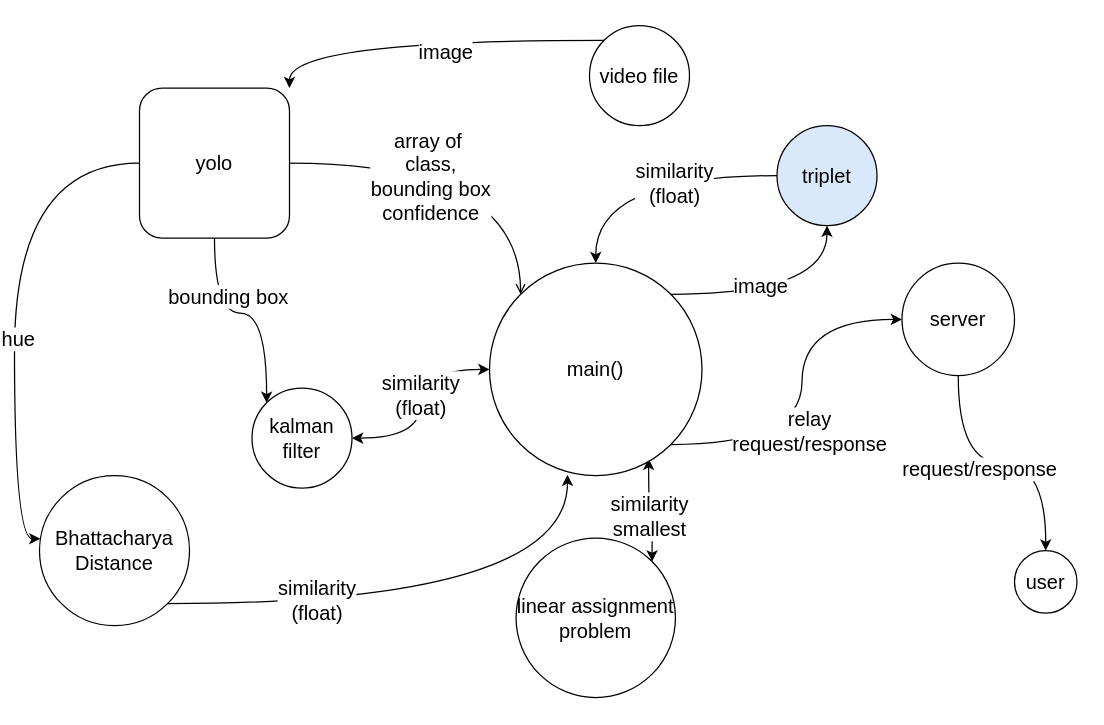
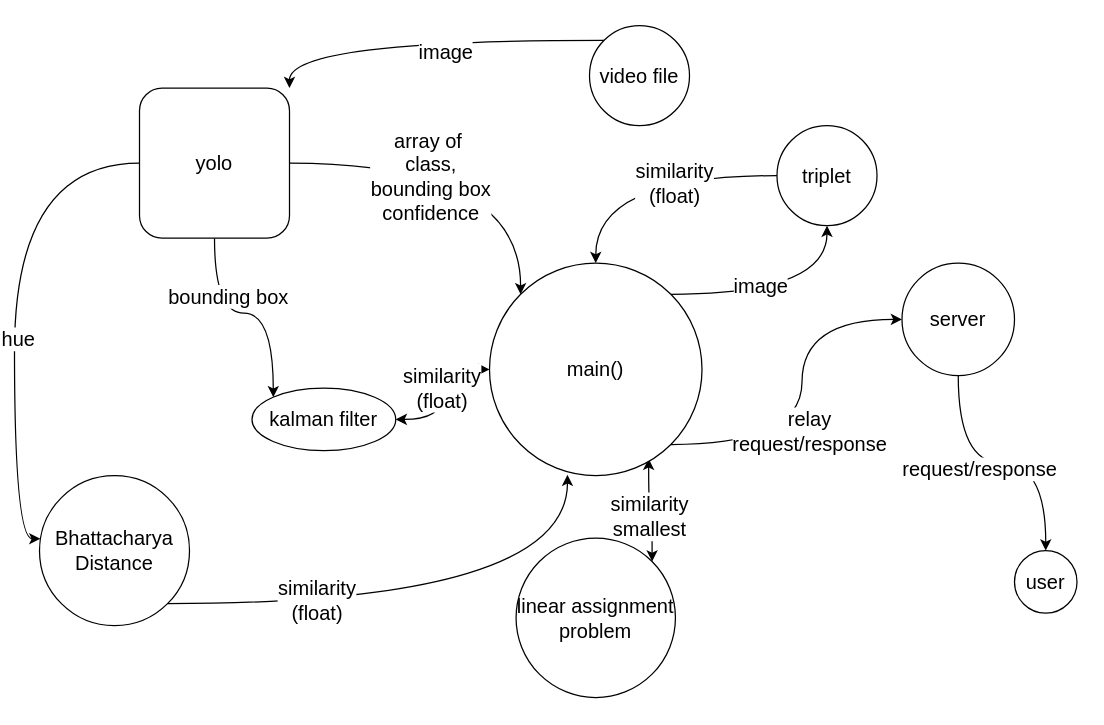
(827, 176) -> (827, 176)
(513, 249) -> (513, 246)
(302, 438) -> (324, 419)
